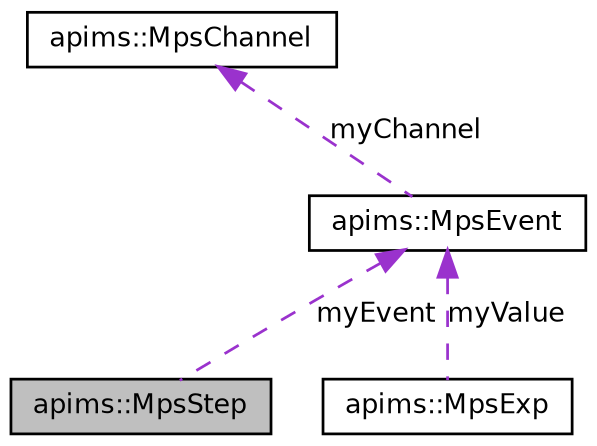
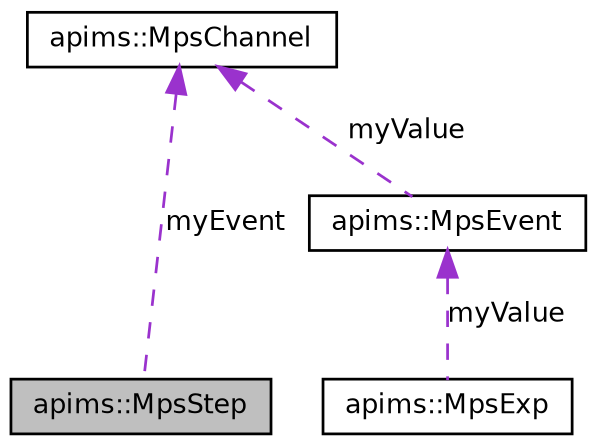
(407, 131) -> (407, 131)
(280, 321) -> (160, 237)
